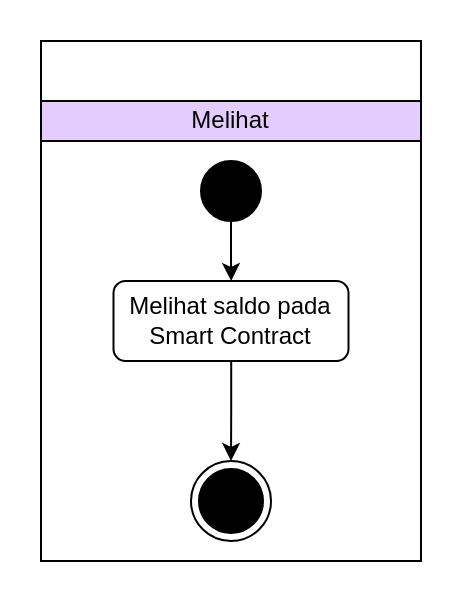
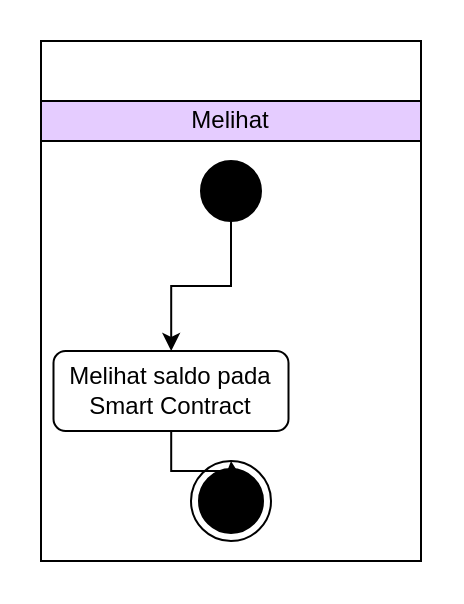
(231, 321) -> (171, 391)
